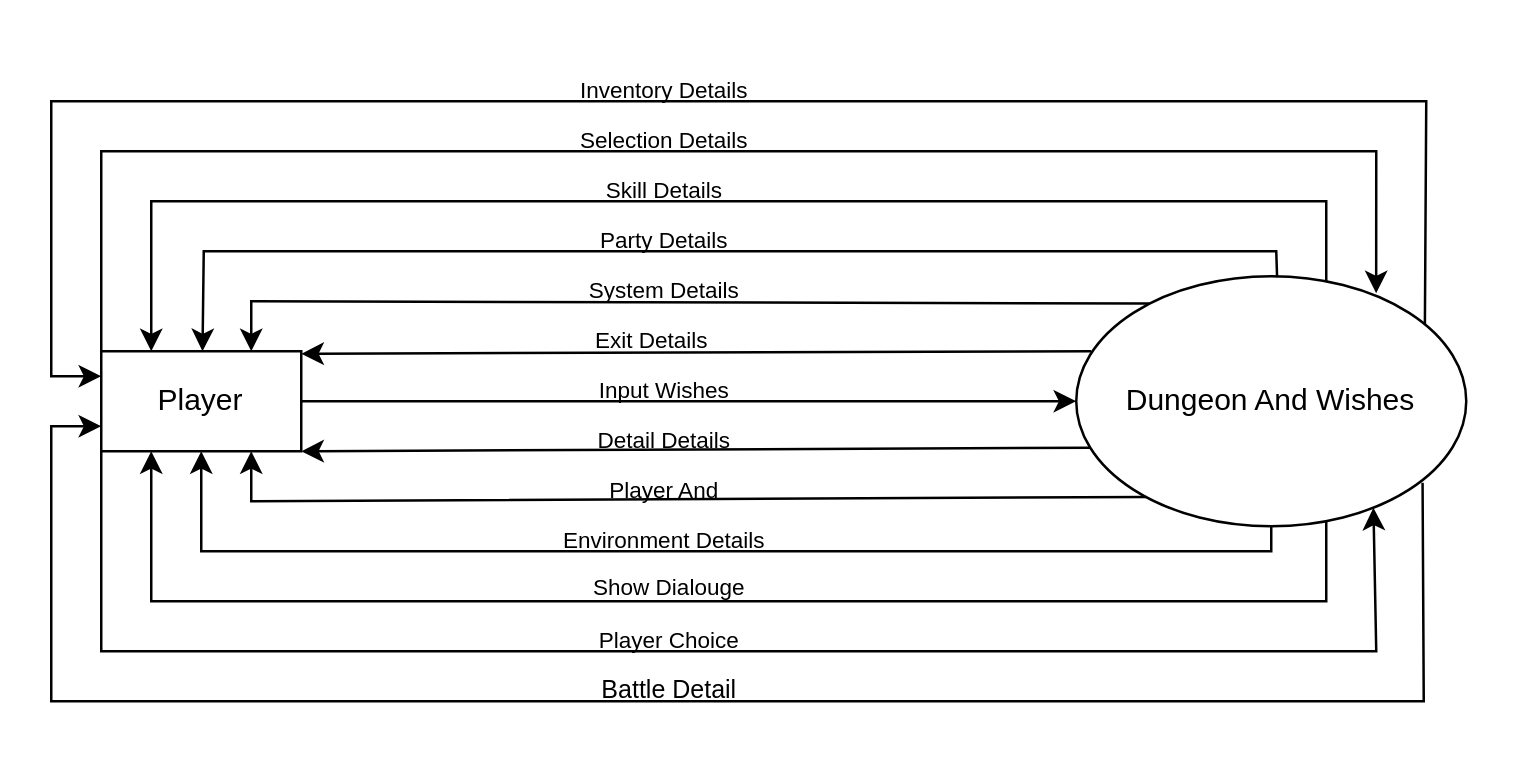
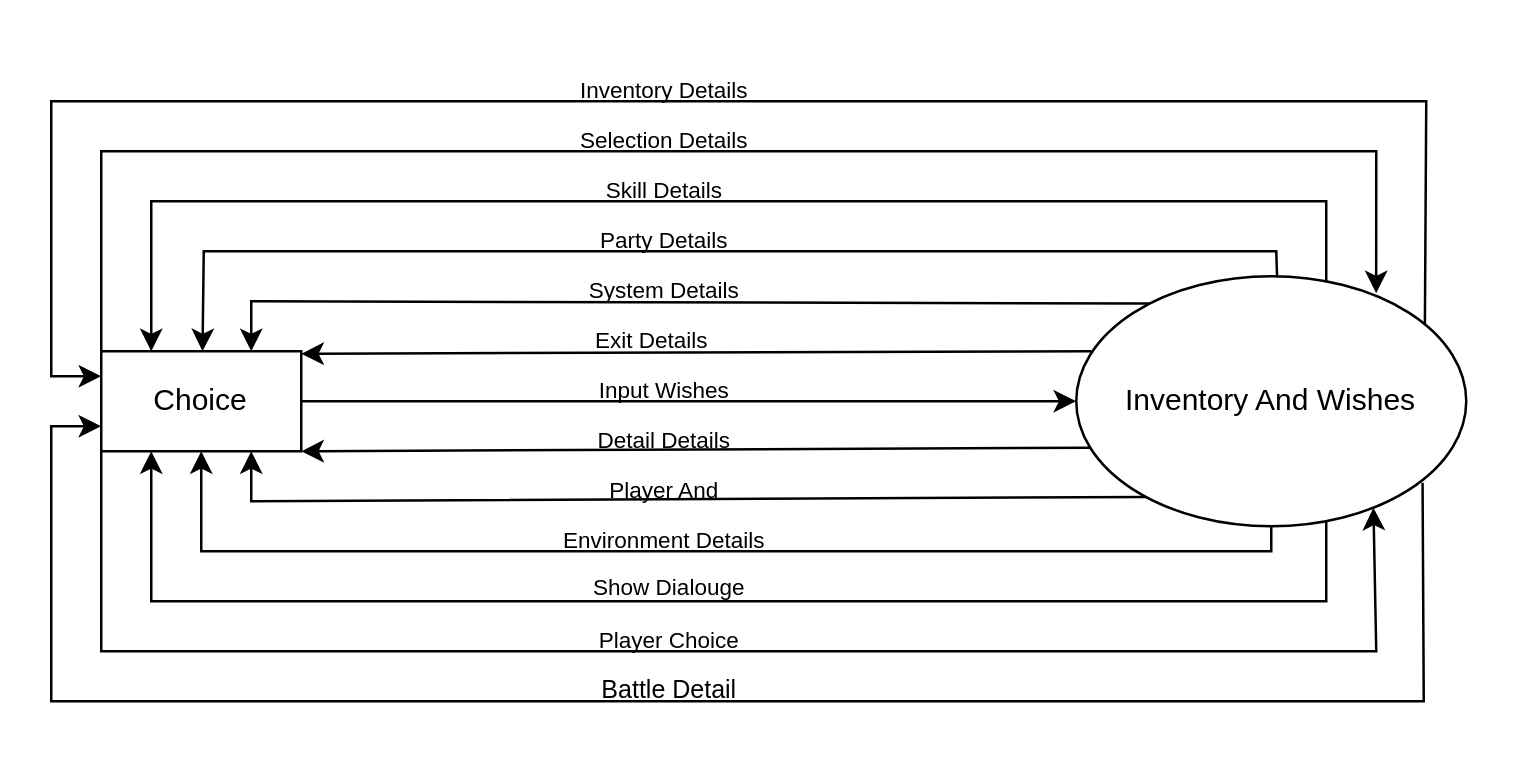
(201, 401) -> (201, 401)
(1271, 401) -> (1271, 401)
